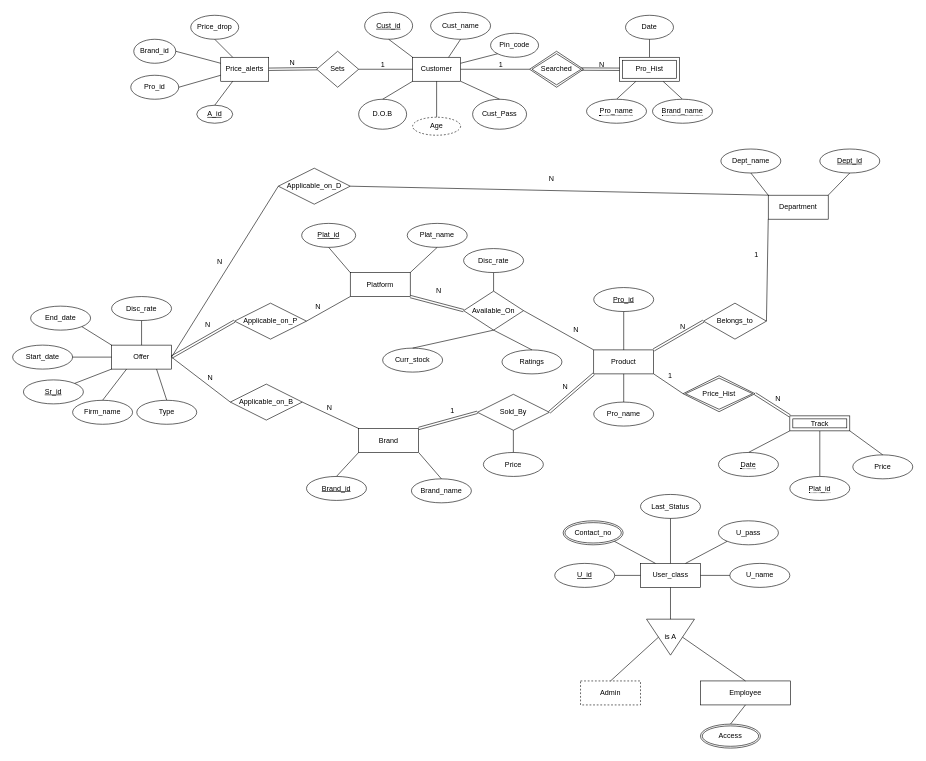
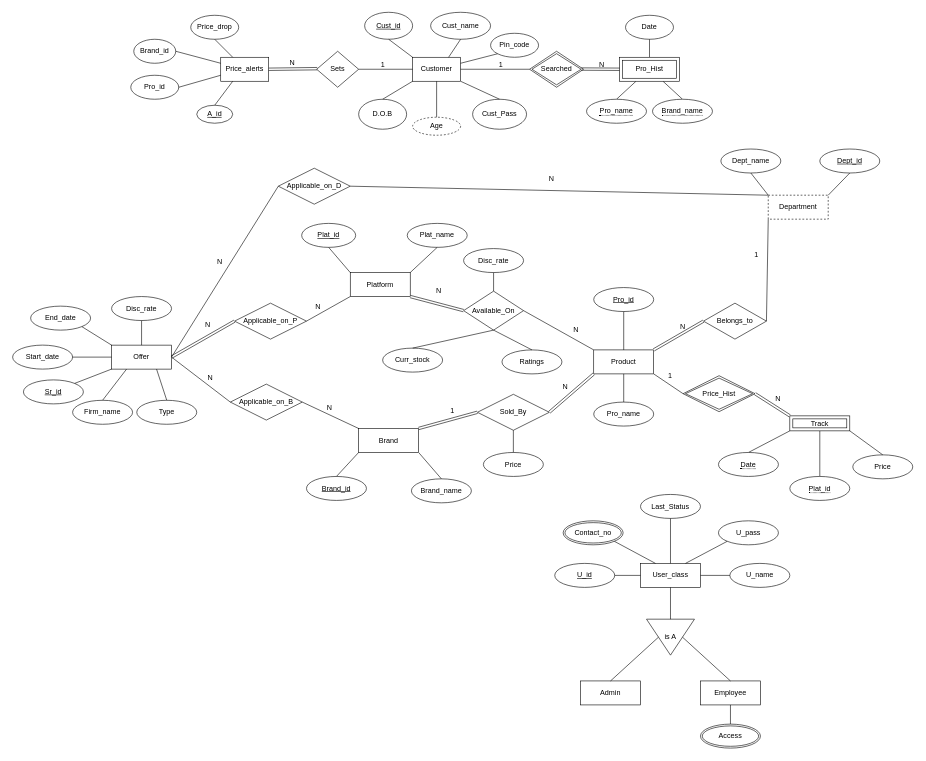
(798, 207) -> (798, 207)
(611, 693) -> (611, 693)
(746, 693) -> (731, 693)
